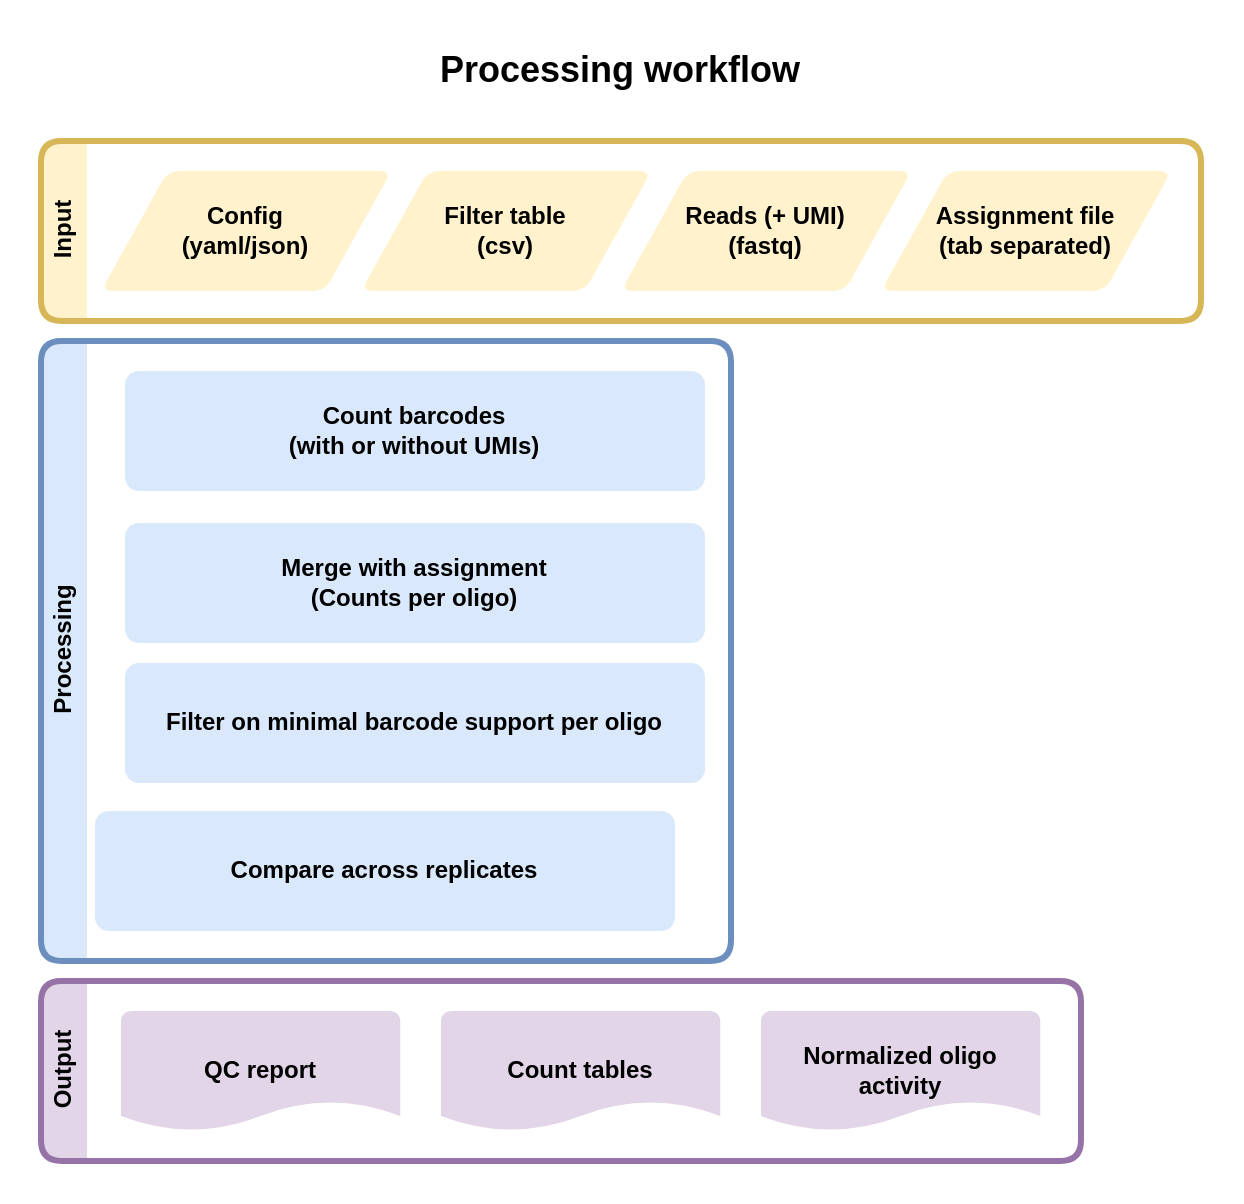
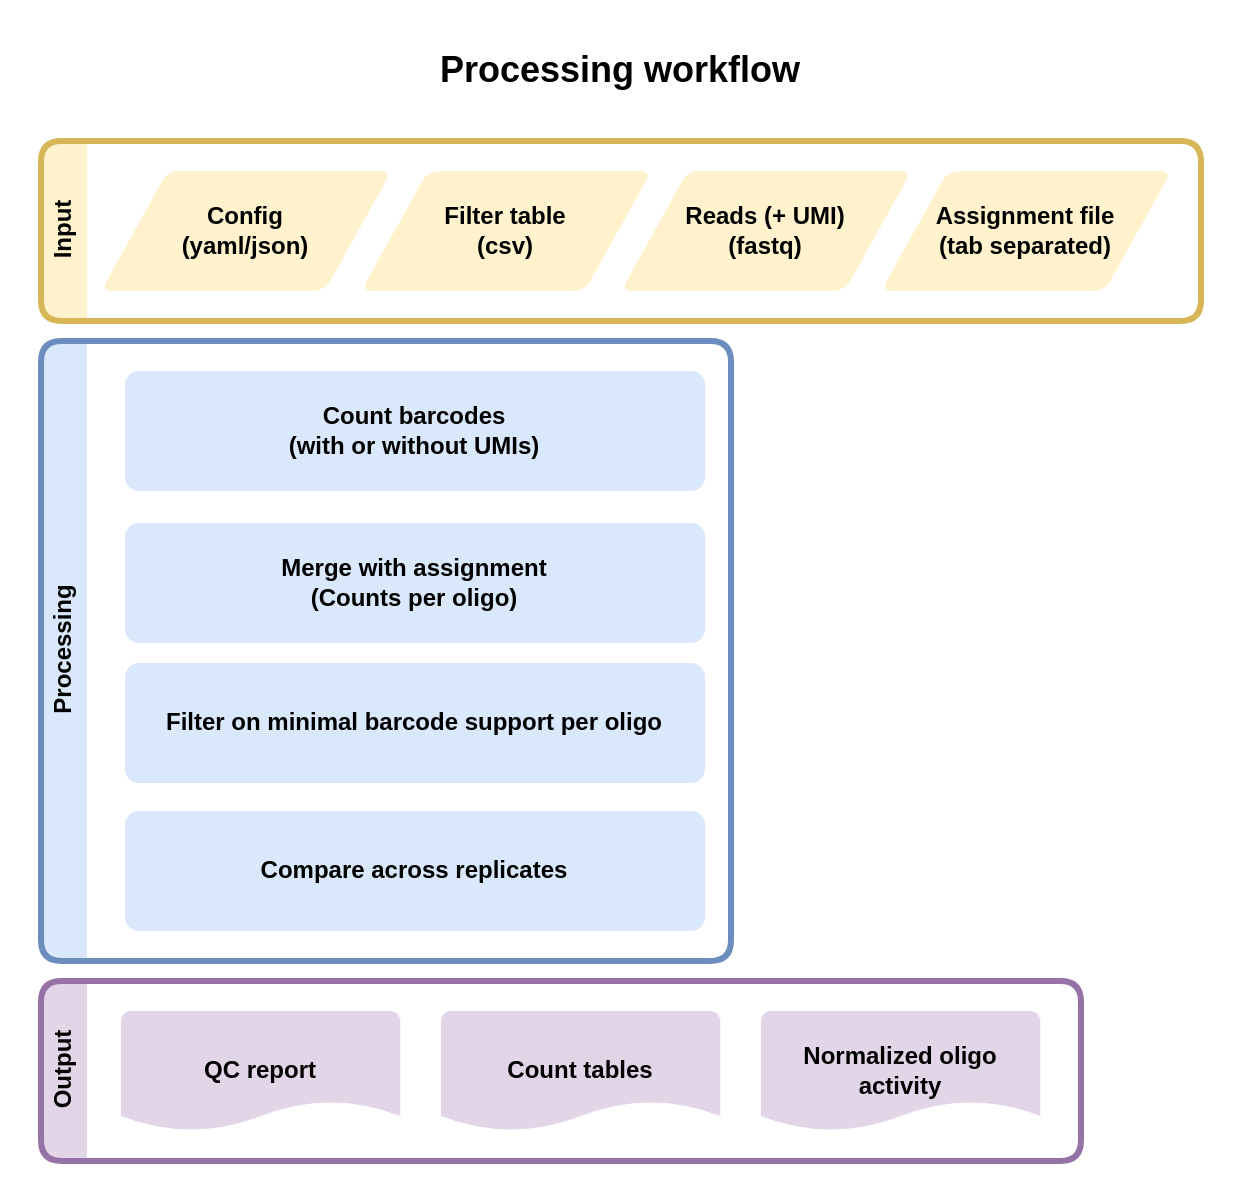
(385, 871) -> (415, 871)
